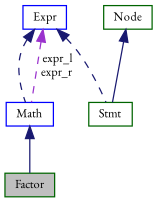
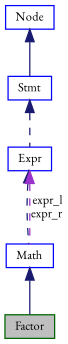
(128, 17) -> (30, 17)
(89, 68) -> (30, 130)
(111, 114) -> (30, 88)
